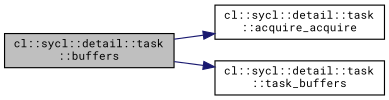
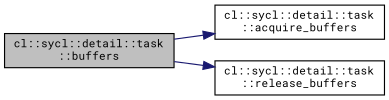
(300, 22) -> (300, 22)
(300, 78) -> (300, 78)
